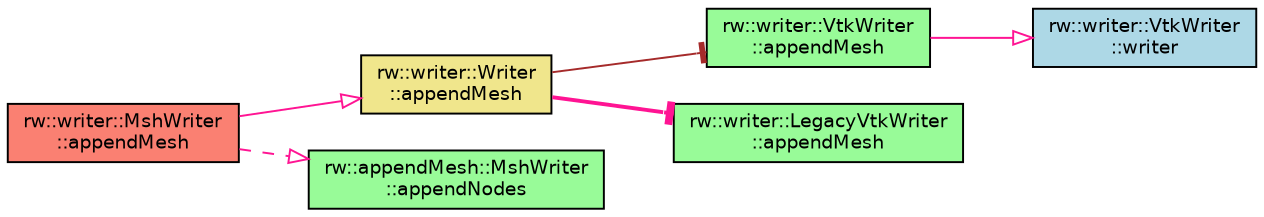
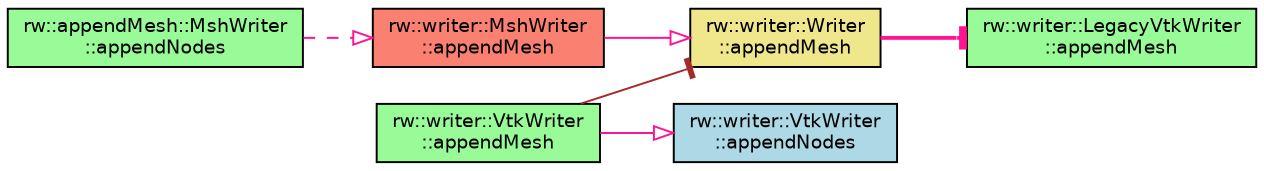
(1145, 38) -> (785, 133)
(624, 63) -> (632, 87)
(264, 153) -> (328, 38)
